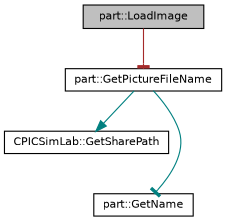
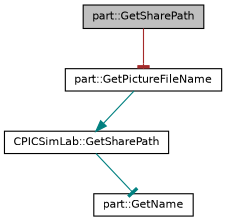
(143, 17) -> (143, 17)
(181, 139) -> (113, 172)
